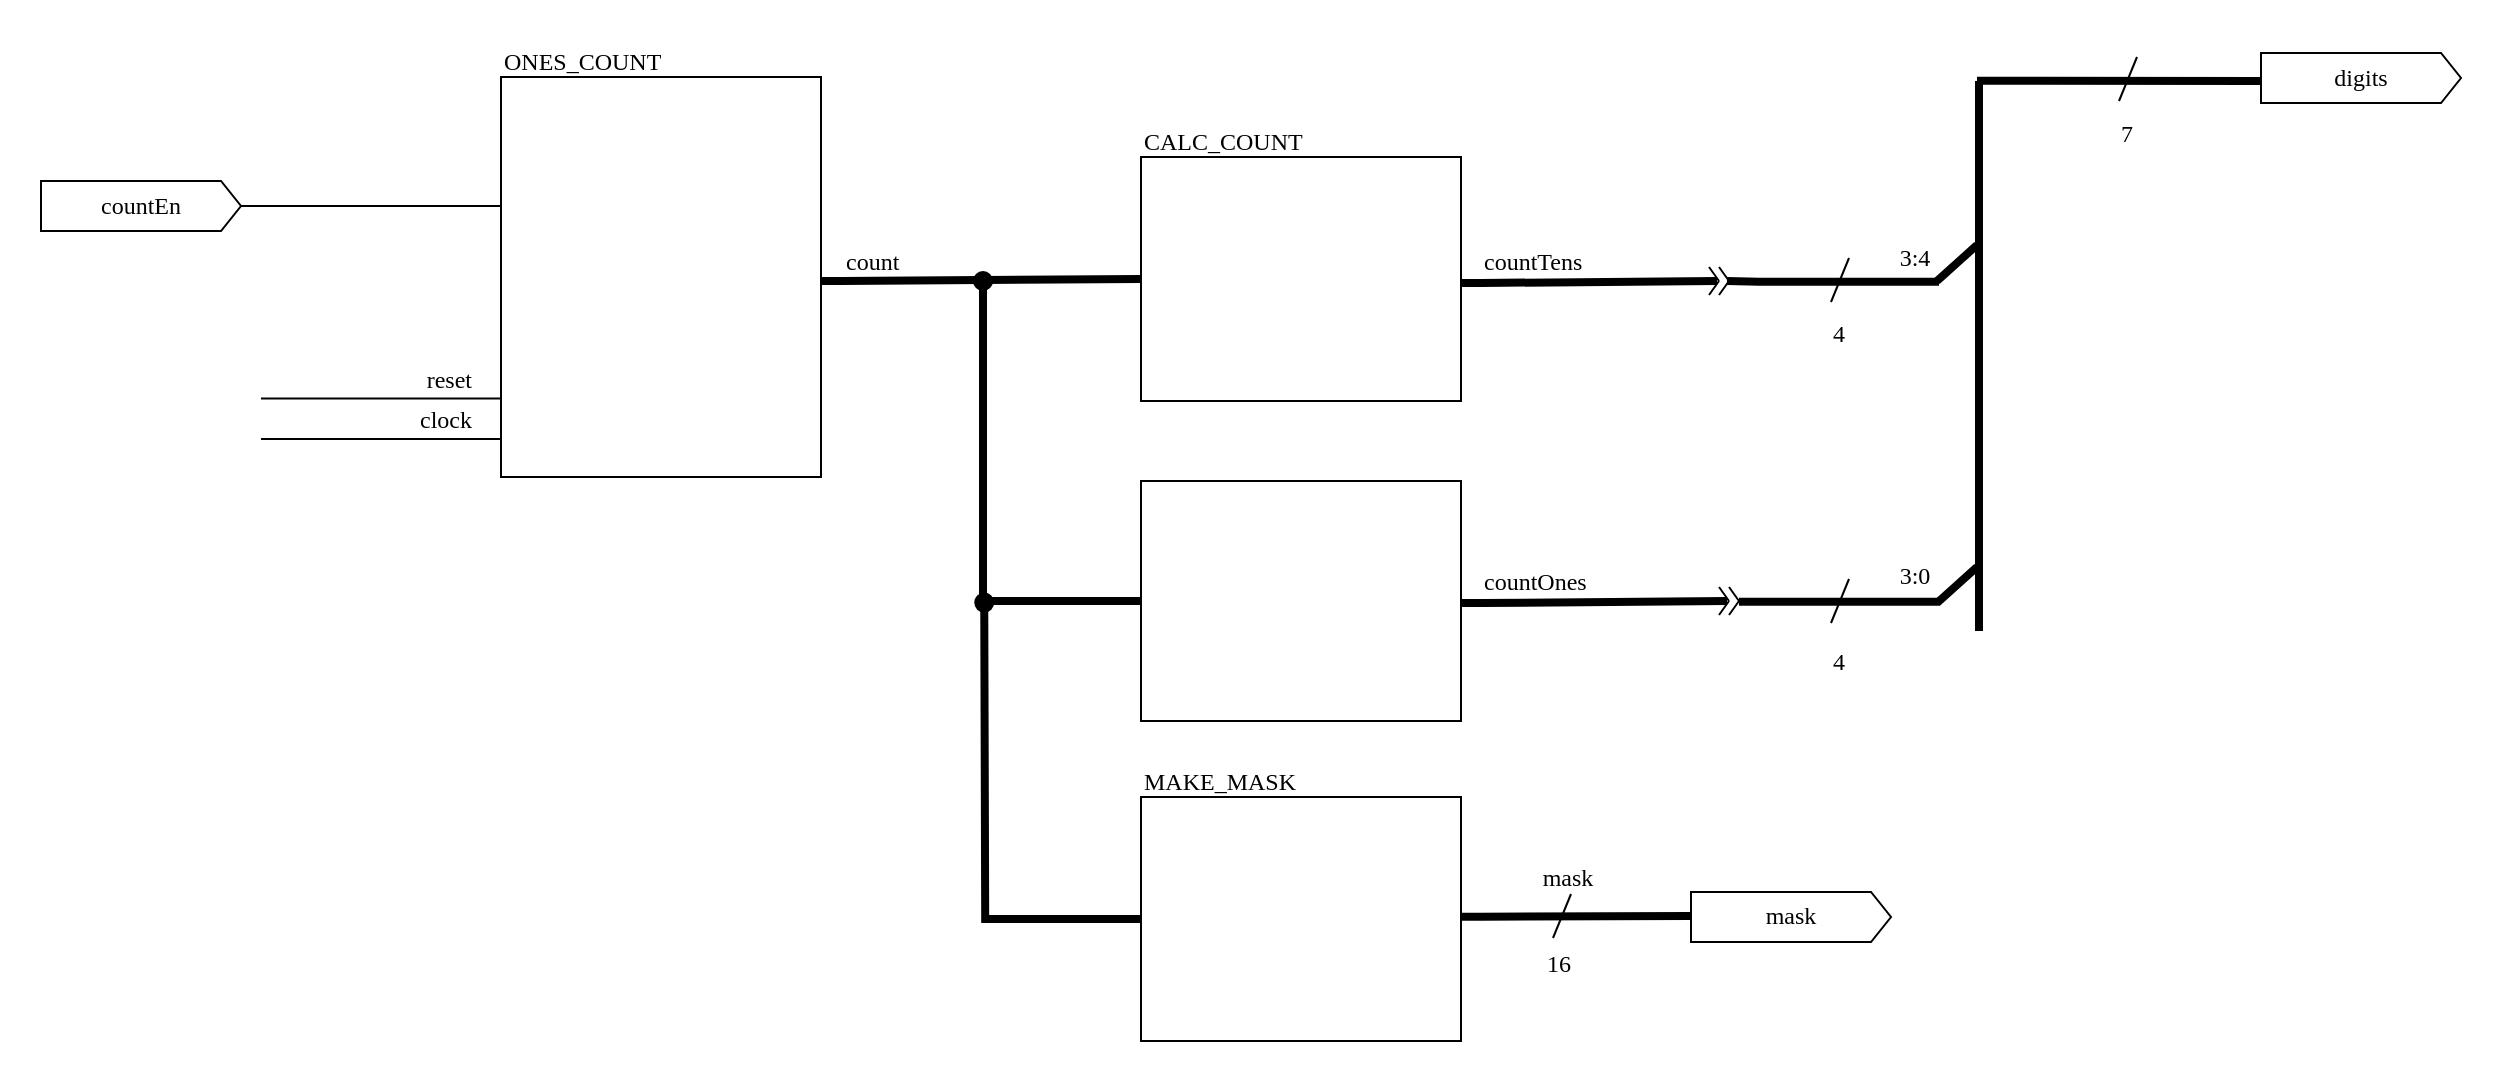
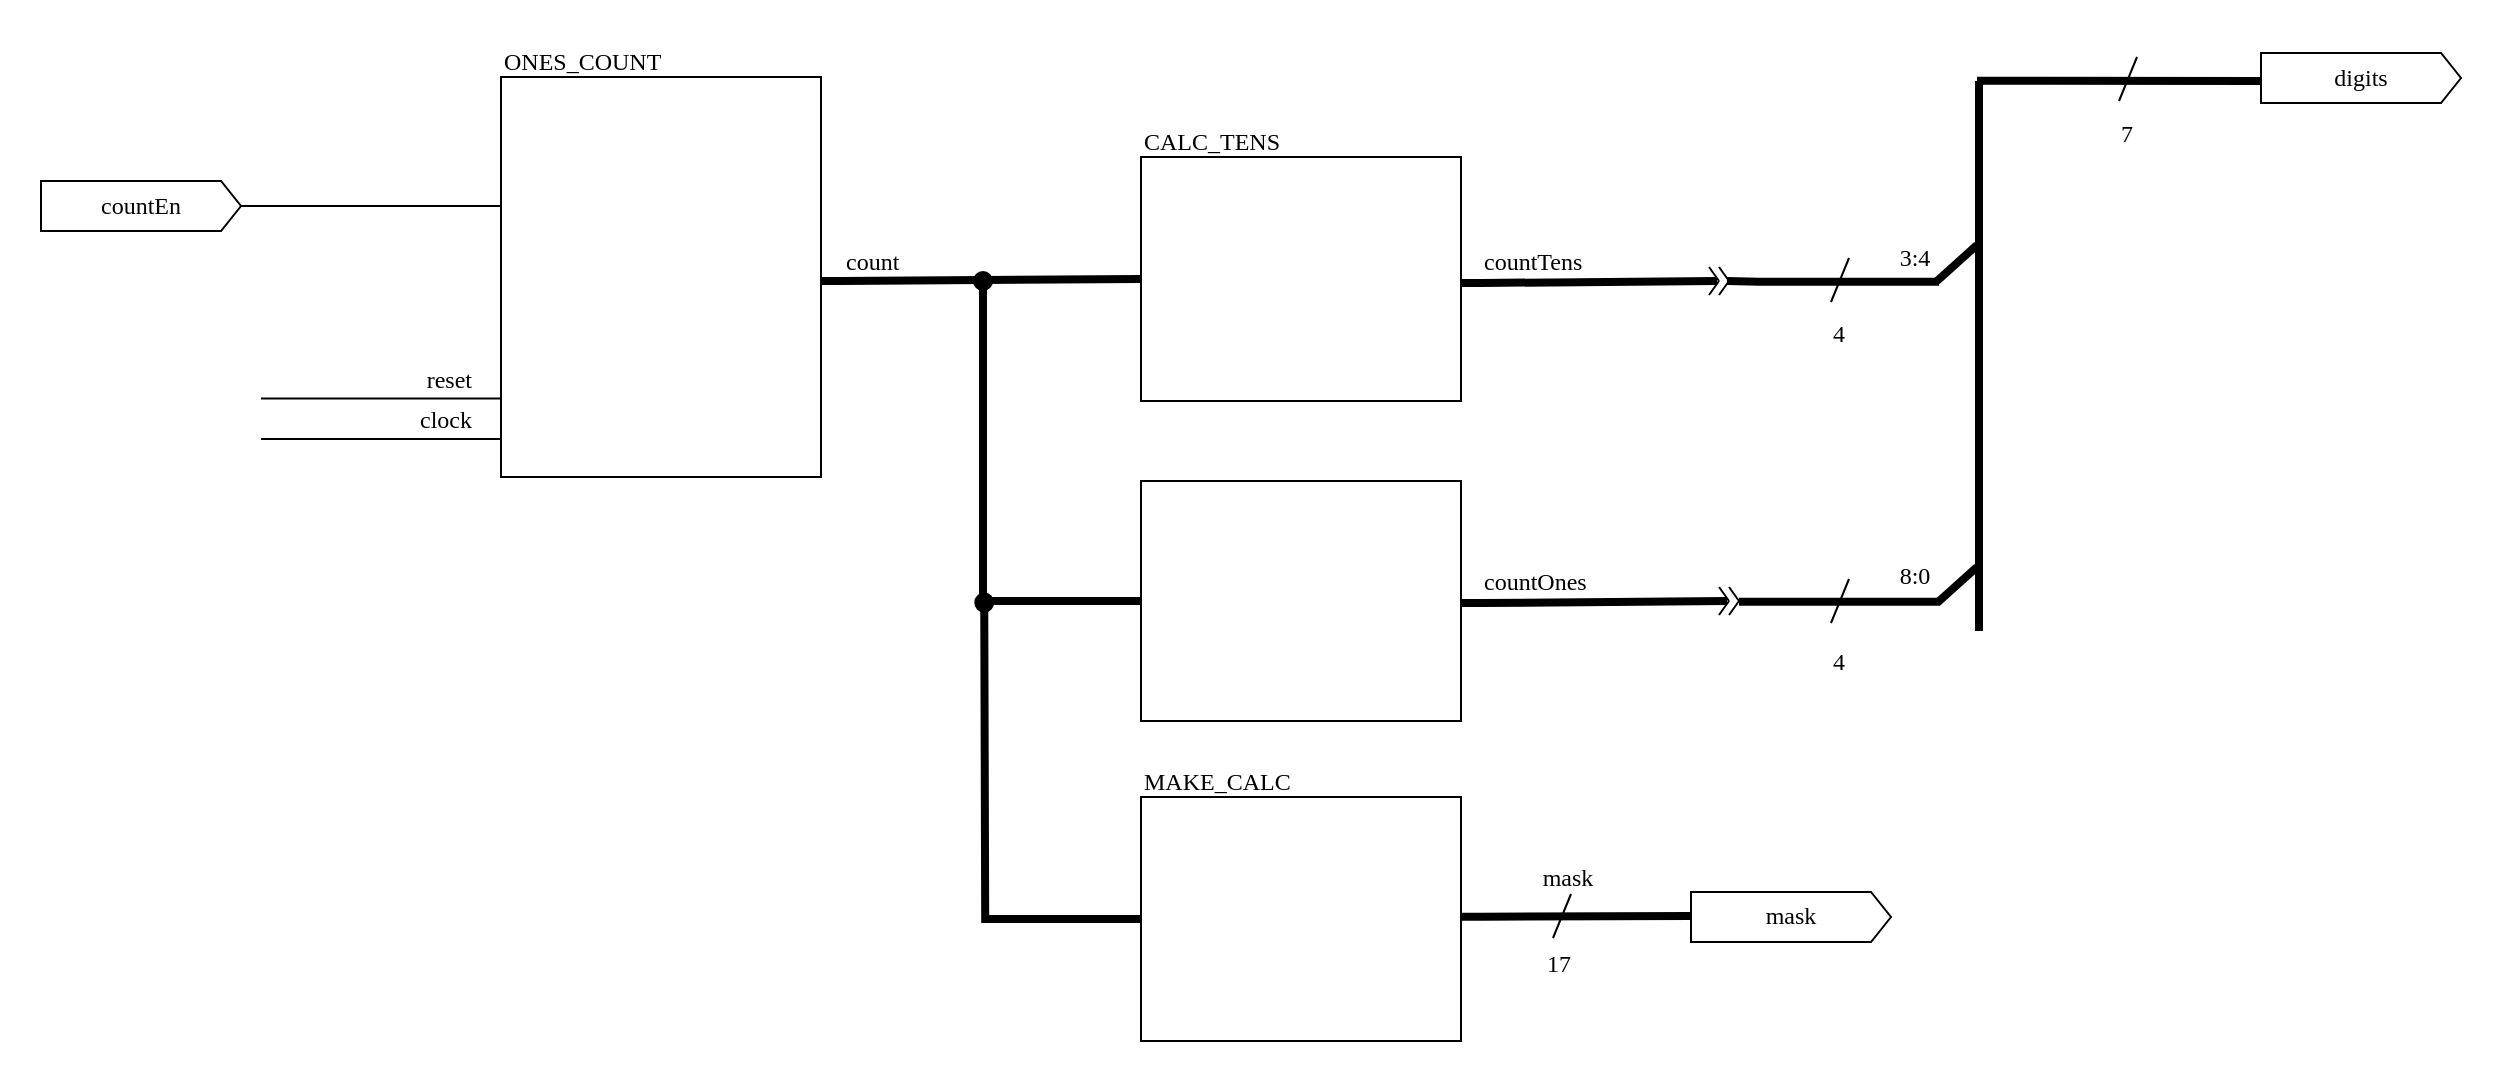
(1212, 141) -> (1205, 141)
(1916, 575) -> (1916, 575)
(1205, 781) -> (1205, 781)
(1560, 963) -> (1560, 963)
